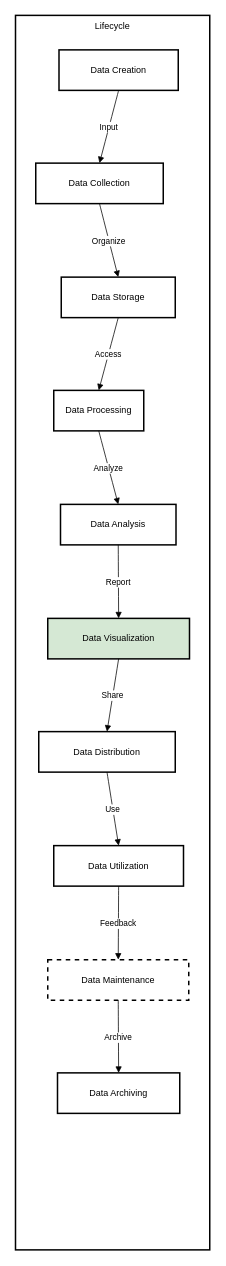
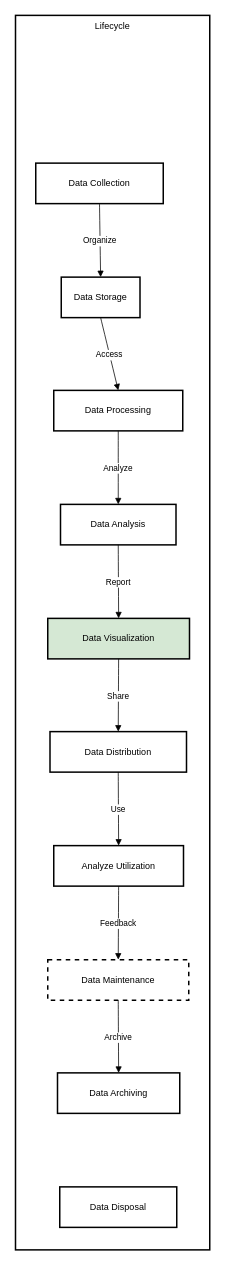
(119, 70) -> none
(110, 124) -> none
(118, 297) -> (101, 297)
(99, 411) -> (118, 411)
(107, 752) -> (118, 752)
(119, 866) -> (119, 866)
none -> (118, 1207)
